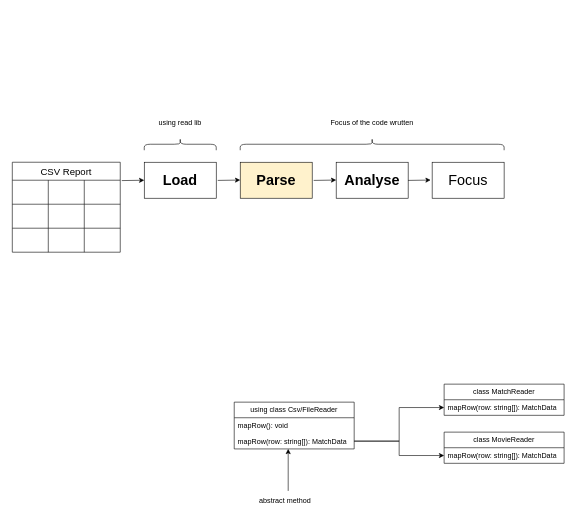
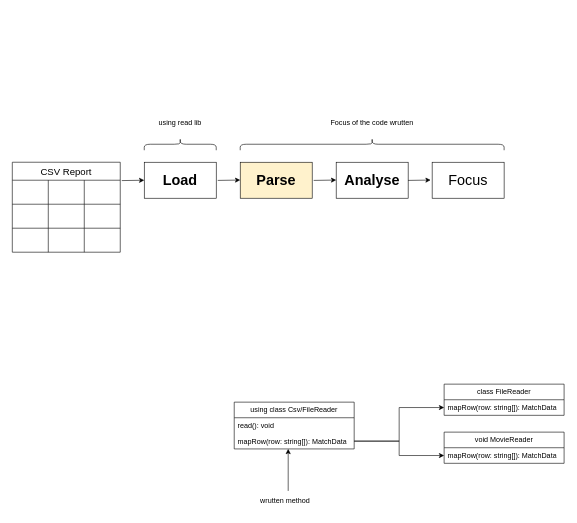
(504, 392) -> (504, 392)
(263, 426) -> (259, 426)
(504, 440) -> (504, 440)
(285, 501) -> (285, 501)
